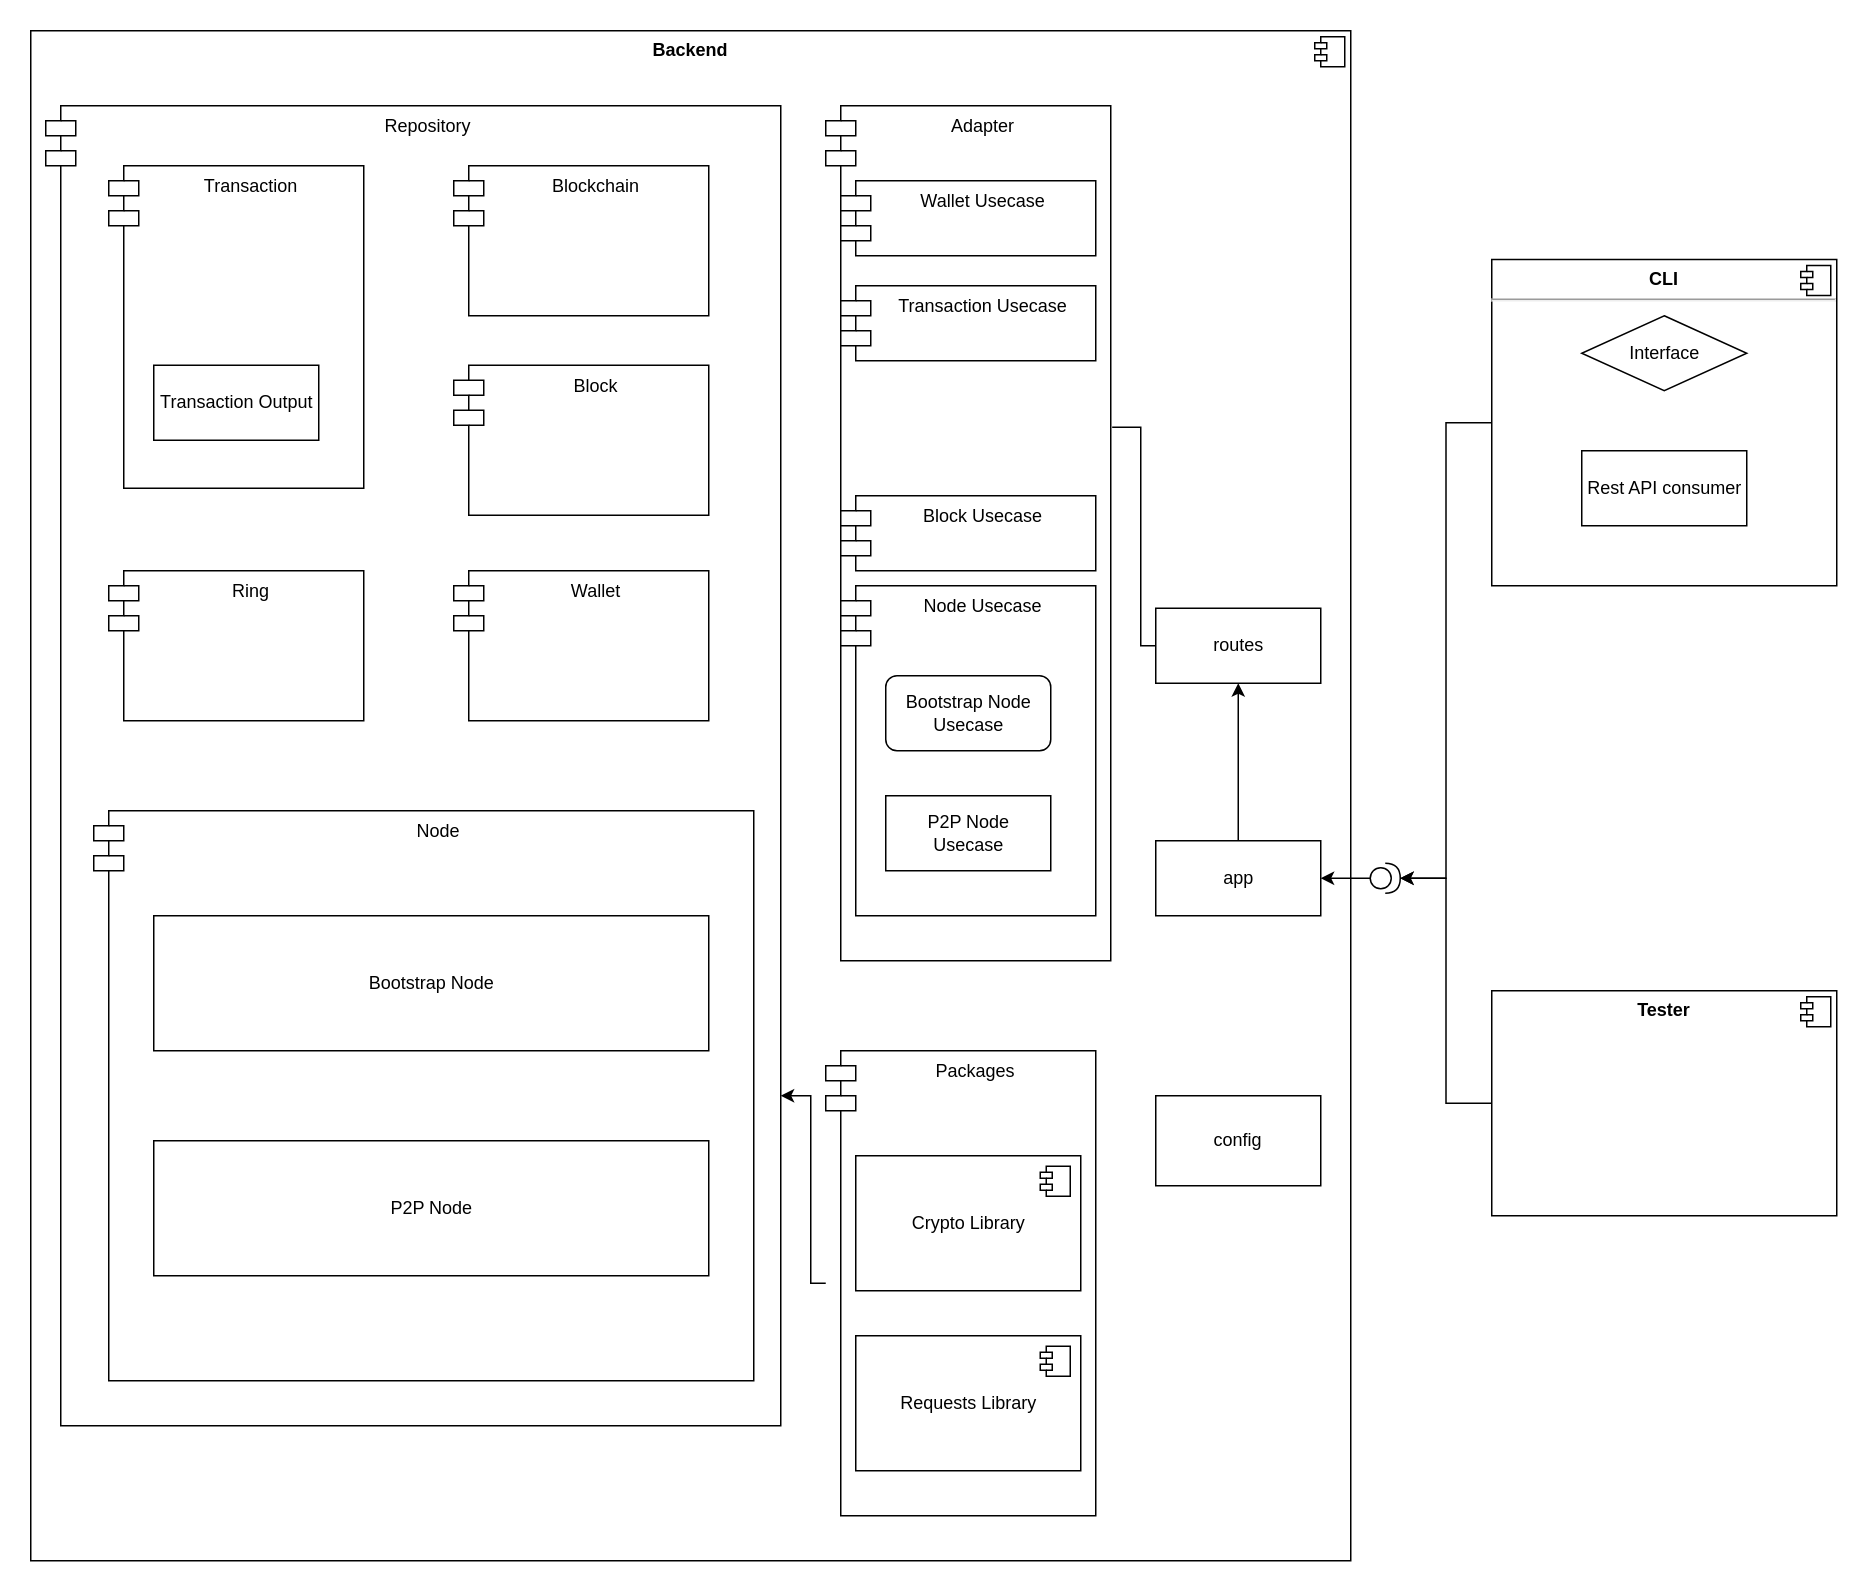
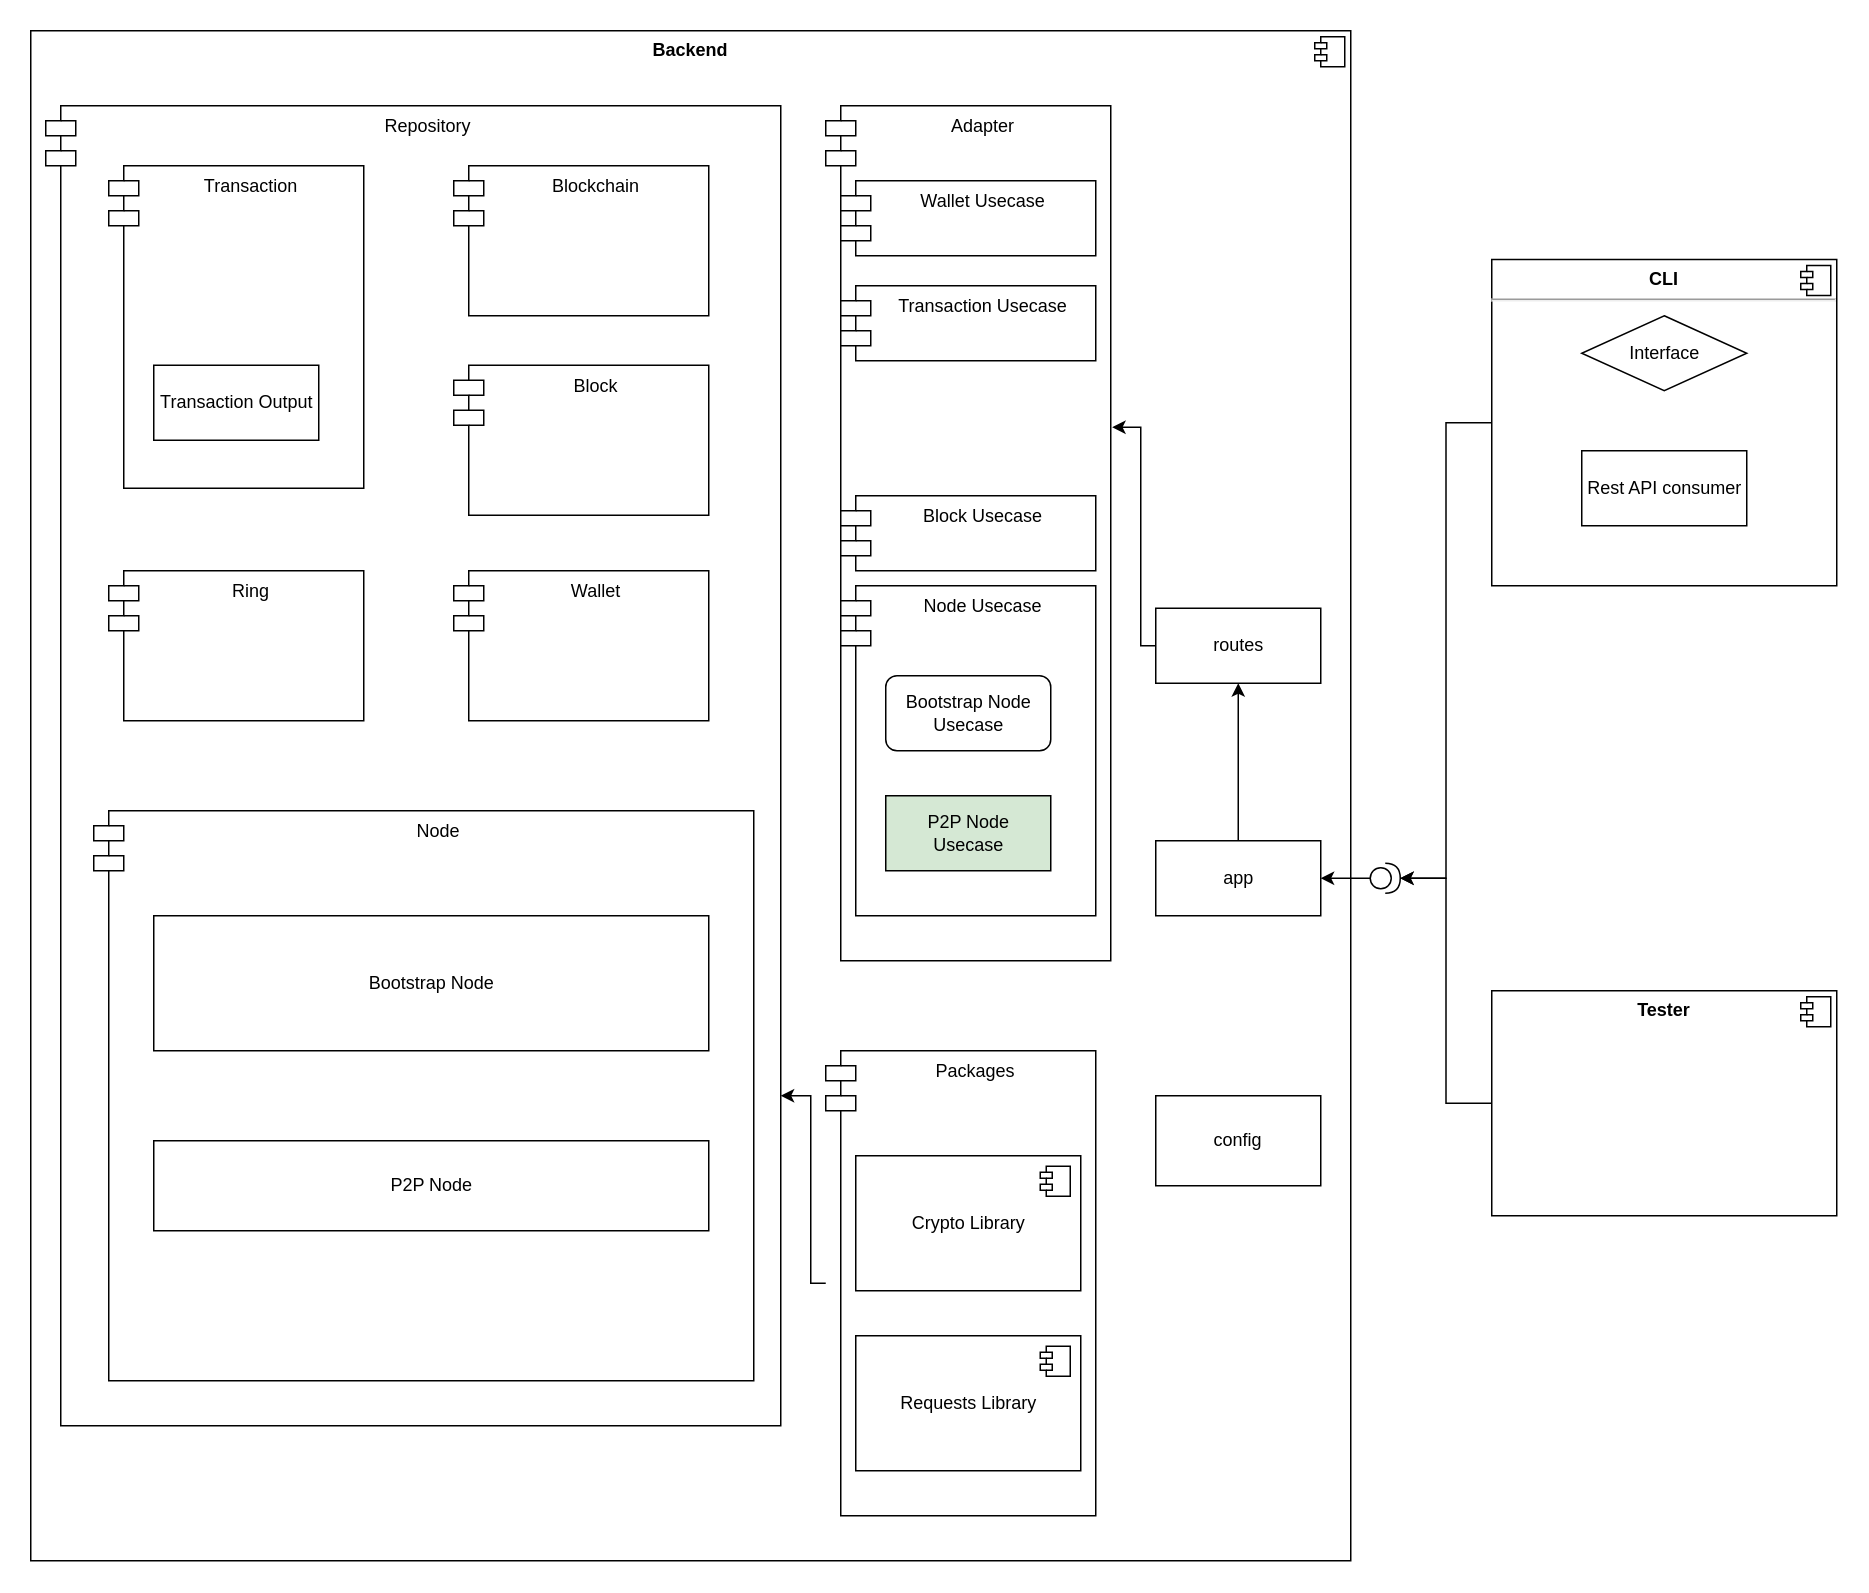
(1119, 427) -> (1124, 427)
(968, 833) -> (968, 833)
(431, 1208) -> (431, 1186)
